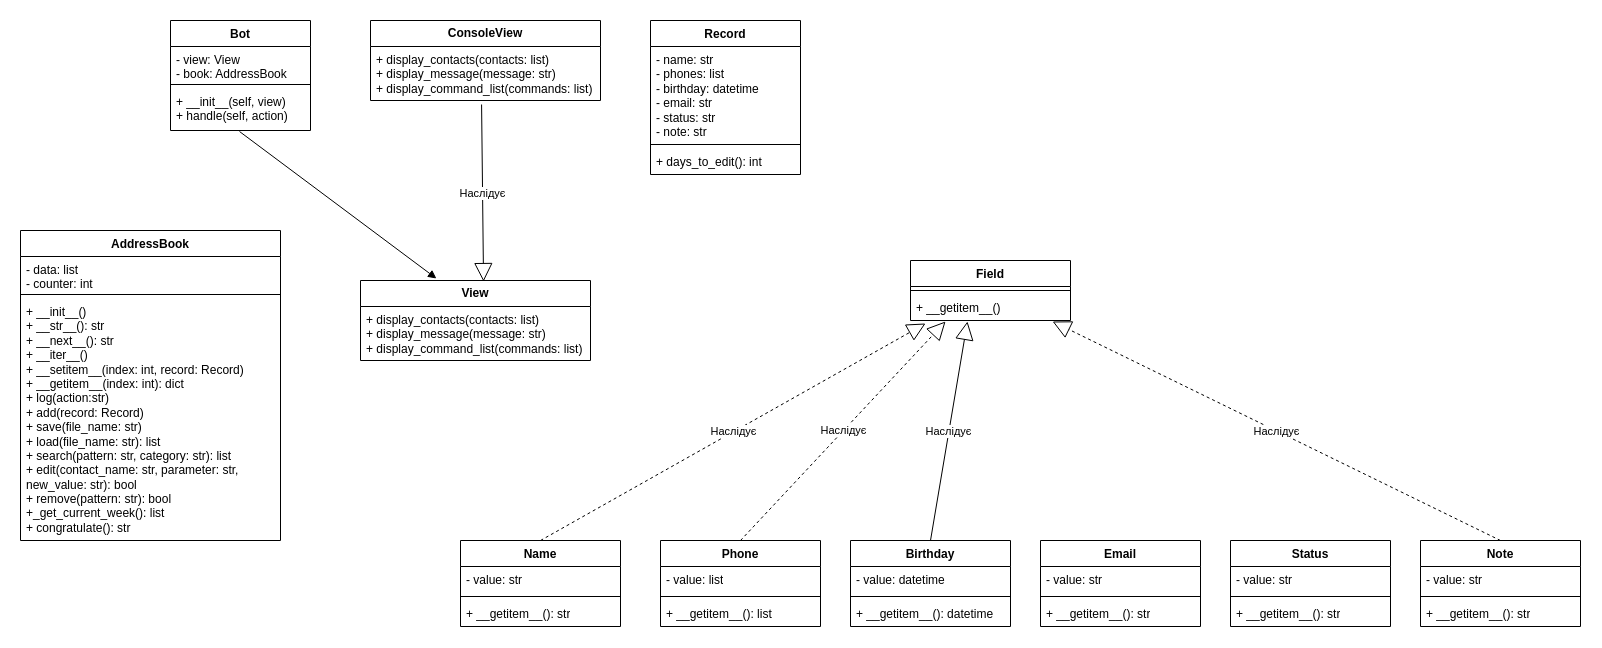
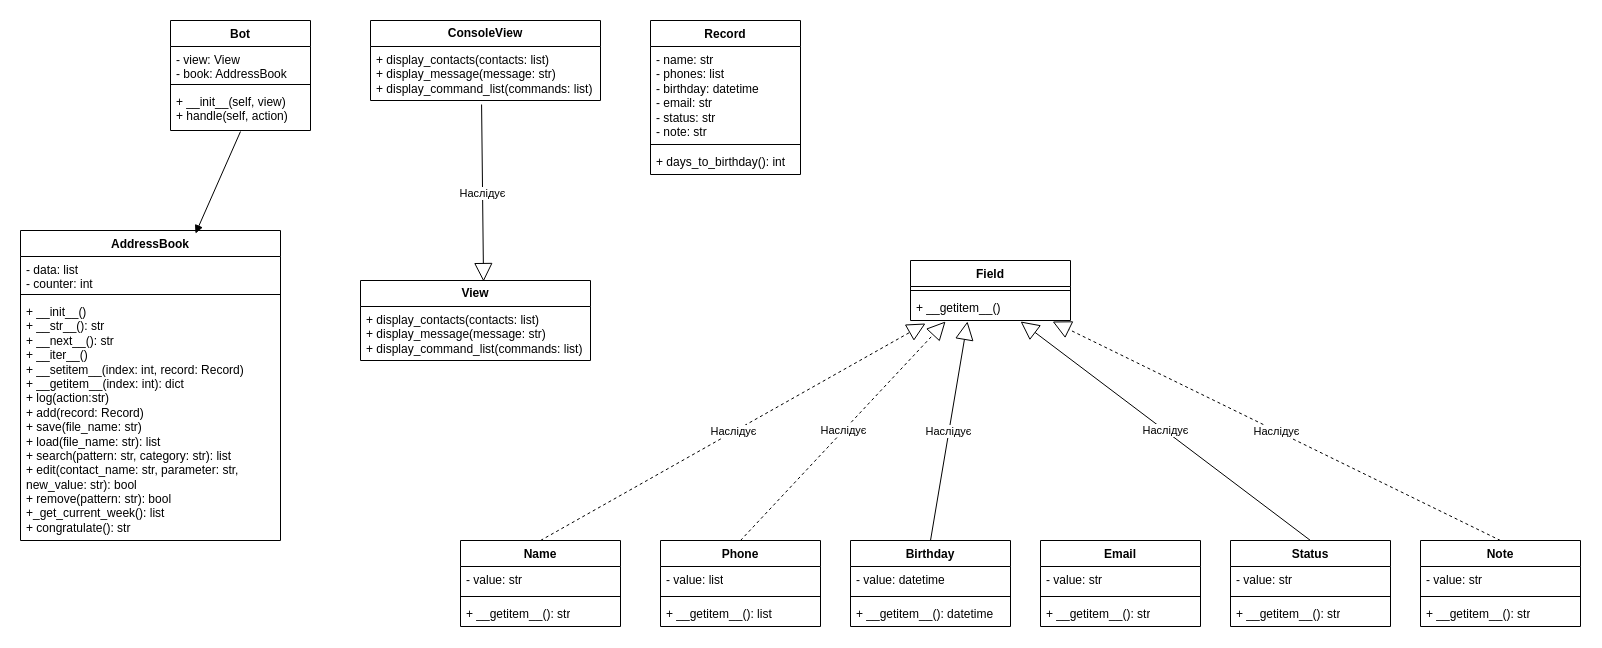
(719, 163) -> (727, 170)
none -> (219, 180)
(335, 203) -> none
none -> (1173, 437)
